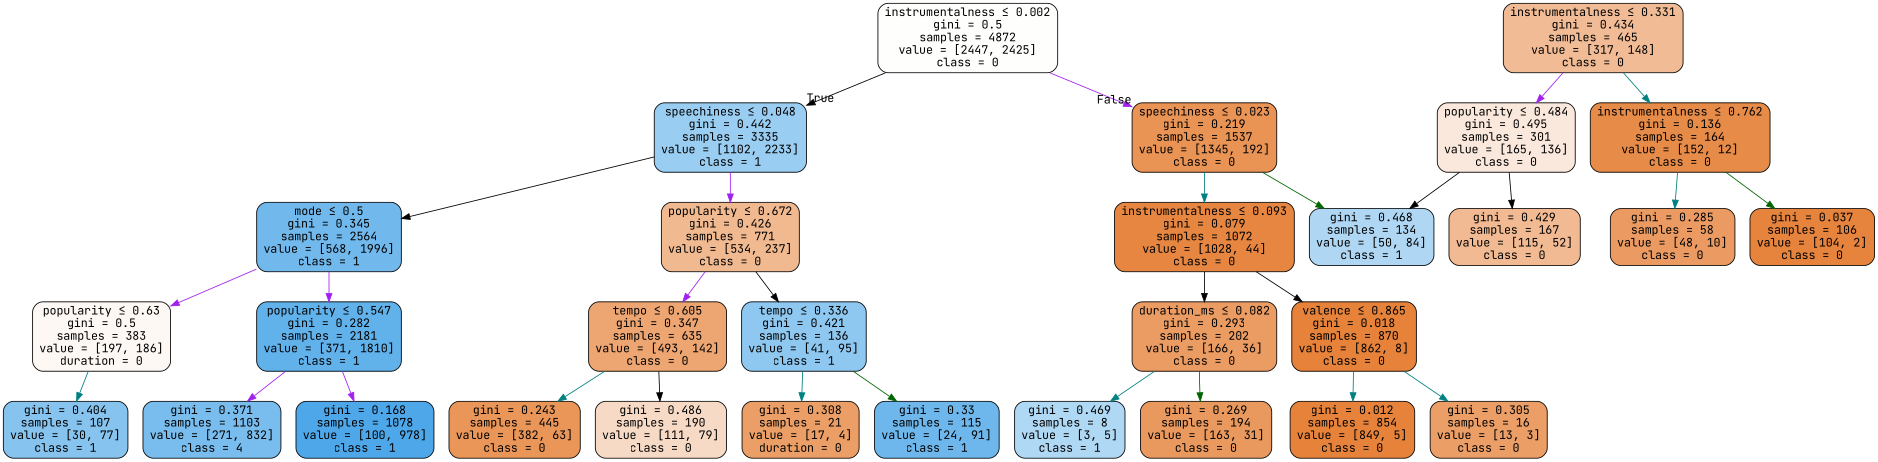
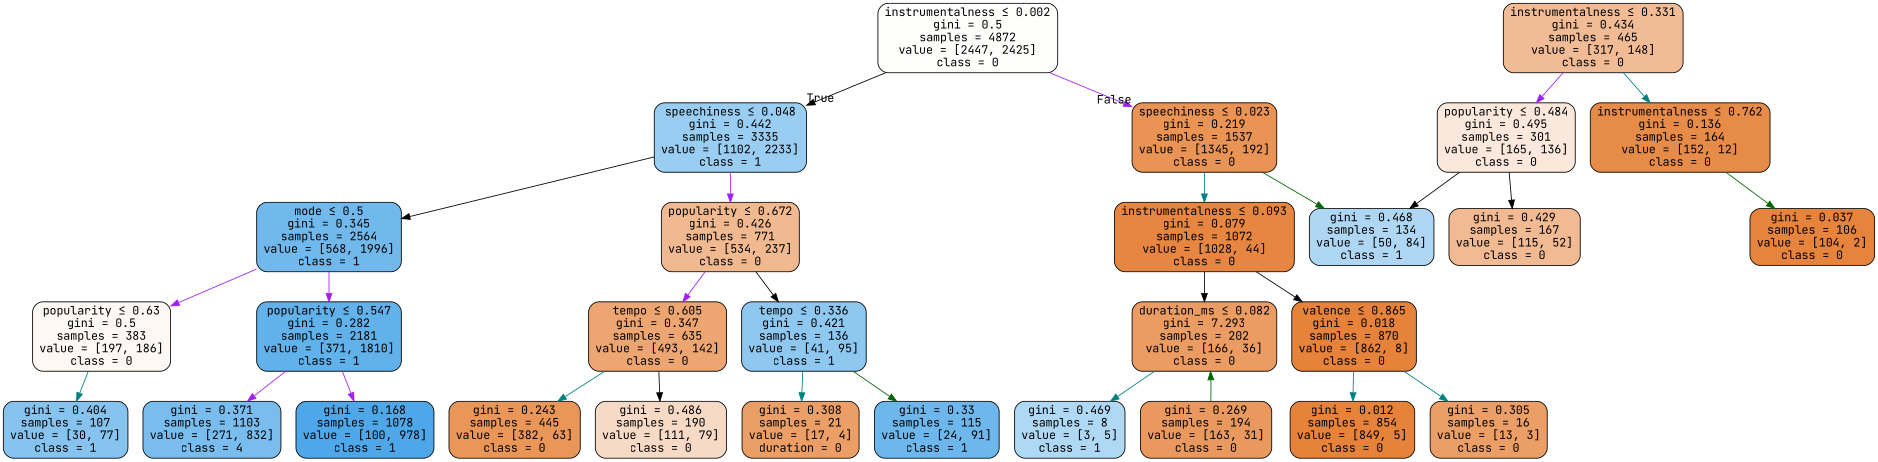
(1673, 237) -> none
(1204, 324) -> (1204, 324)
(102, 361) -> (102, 361)
(1200, 382) -> (1211, 390)
